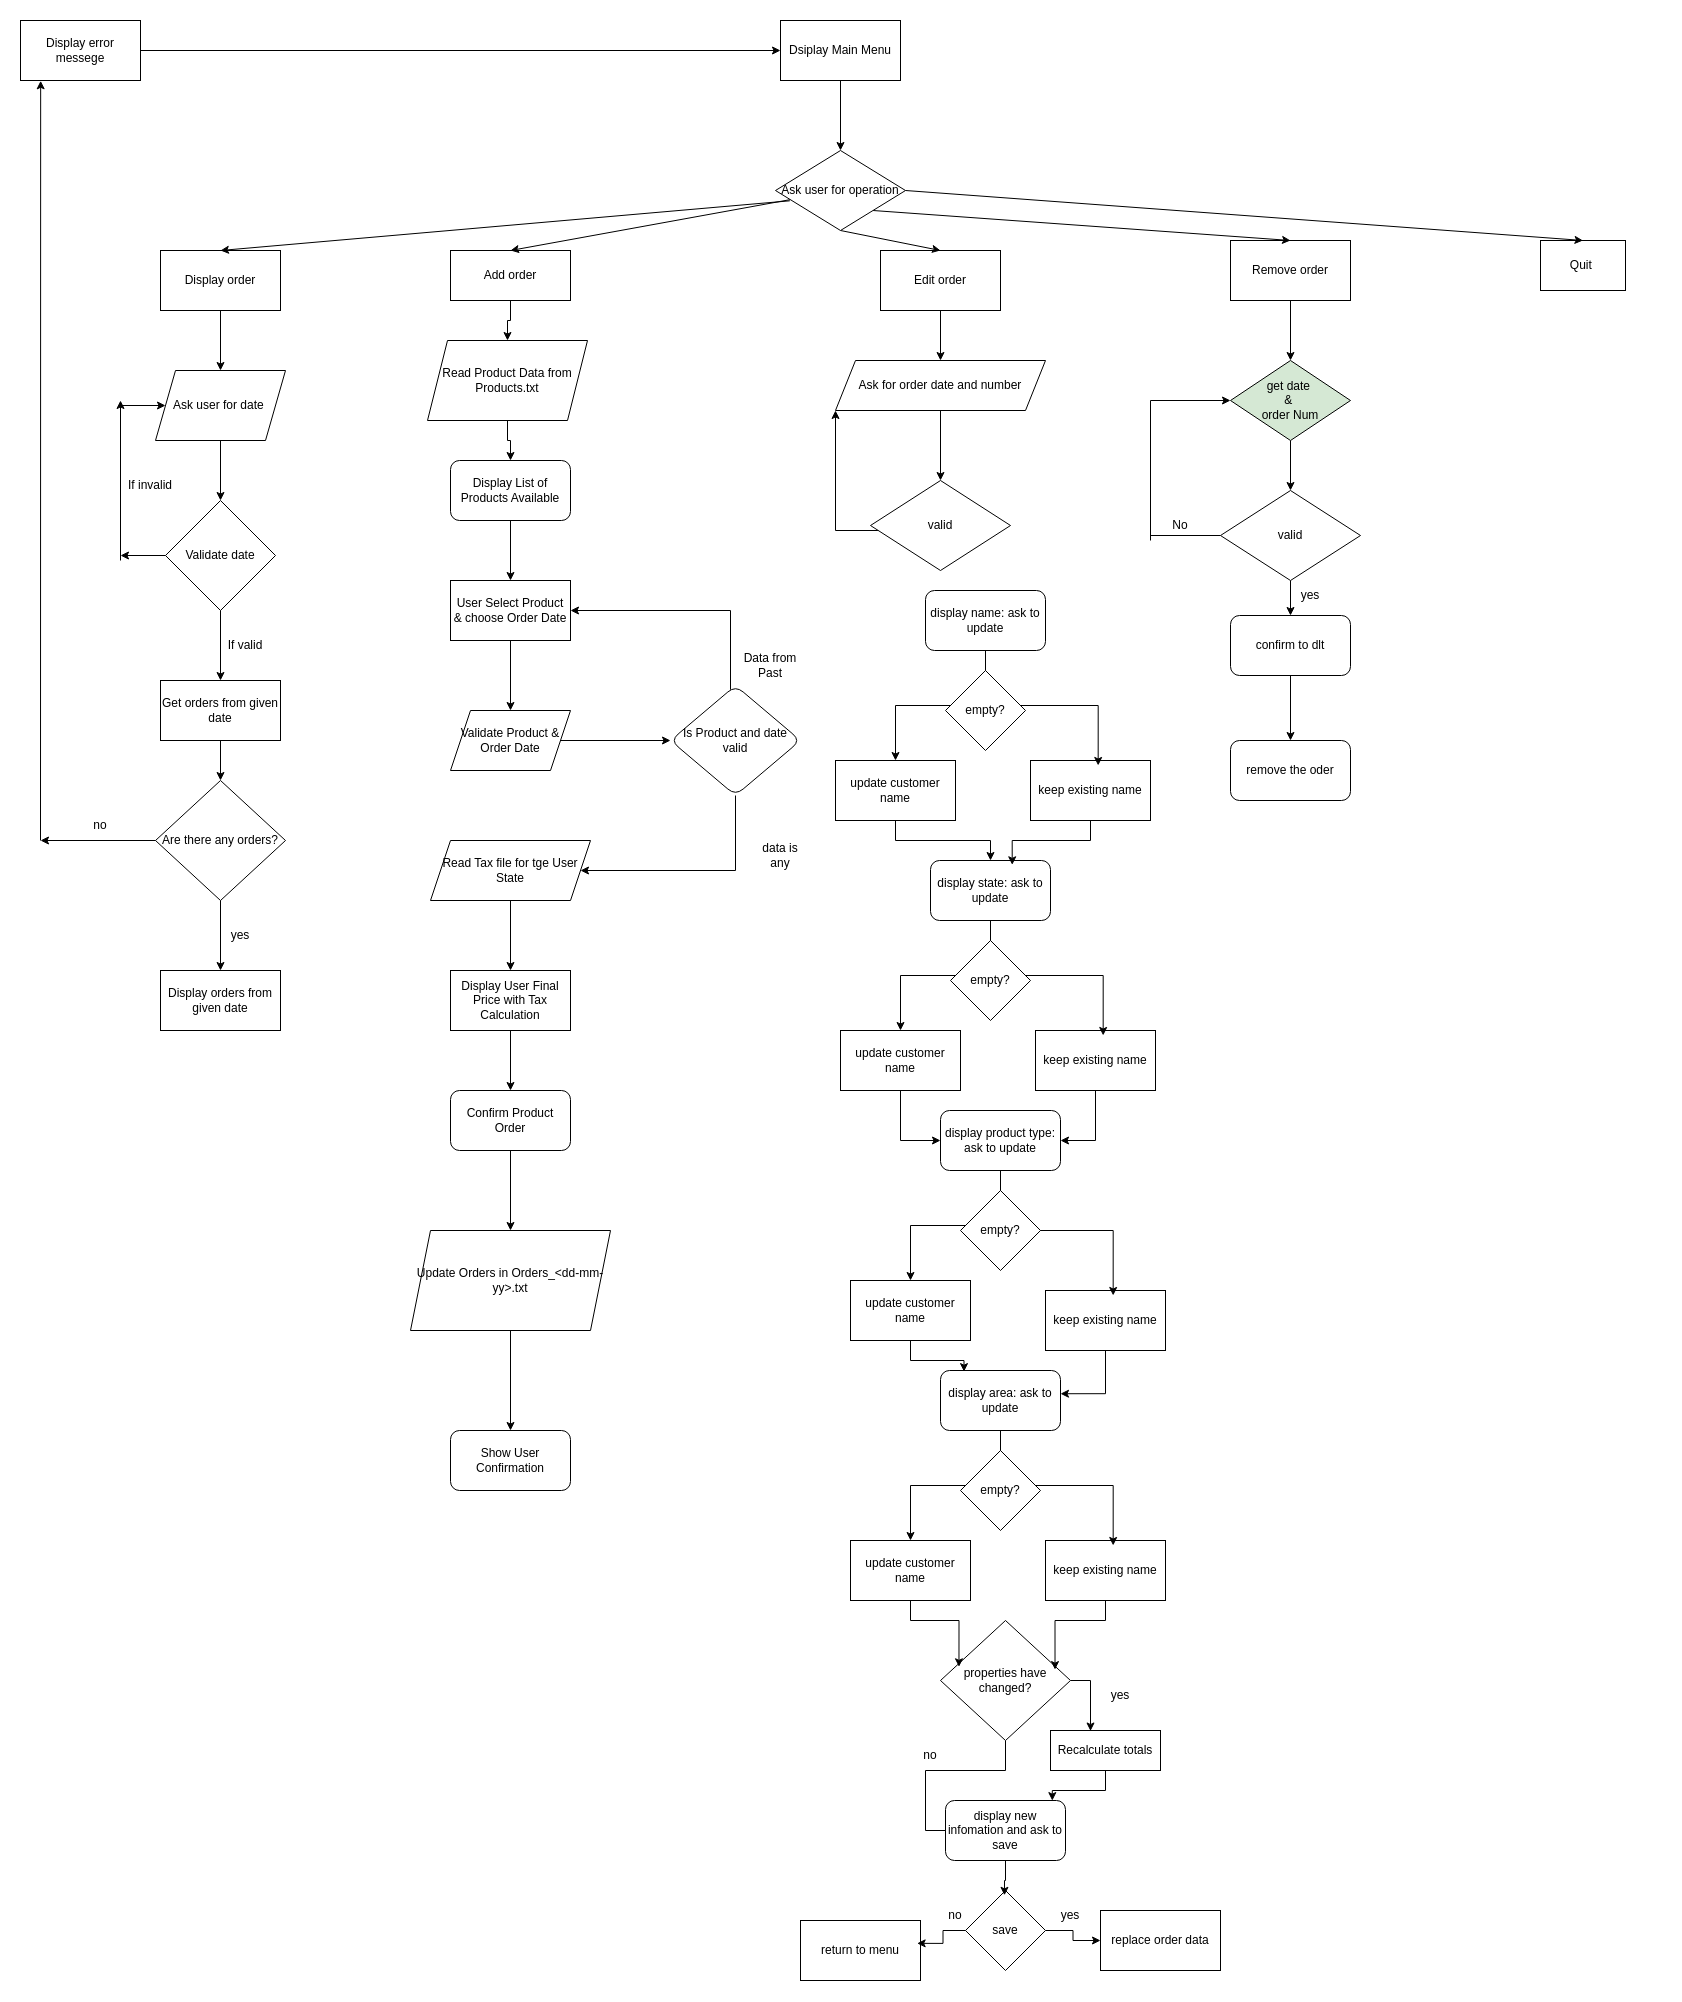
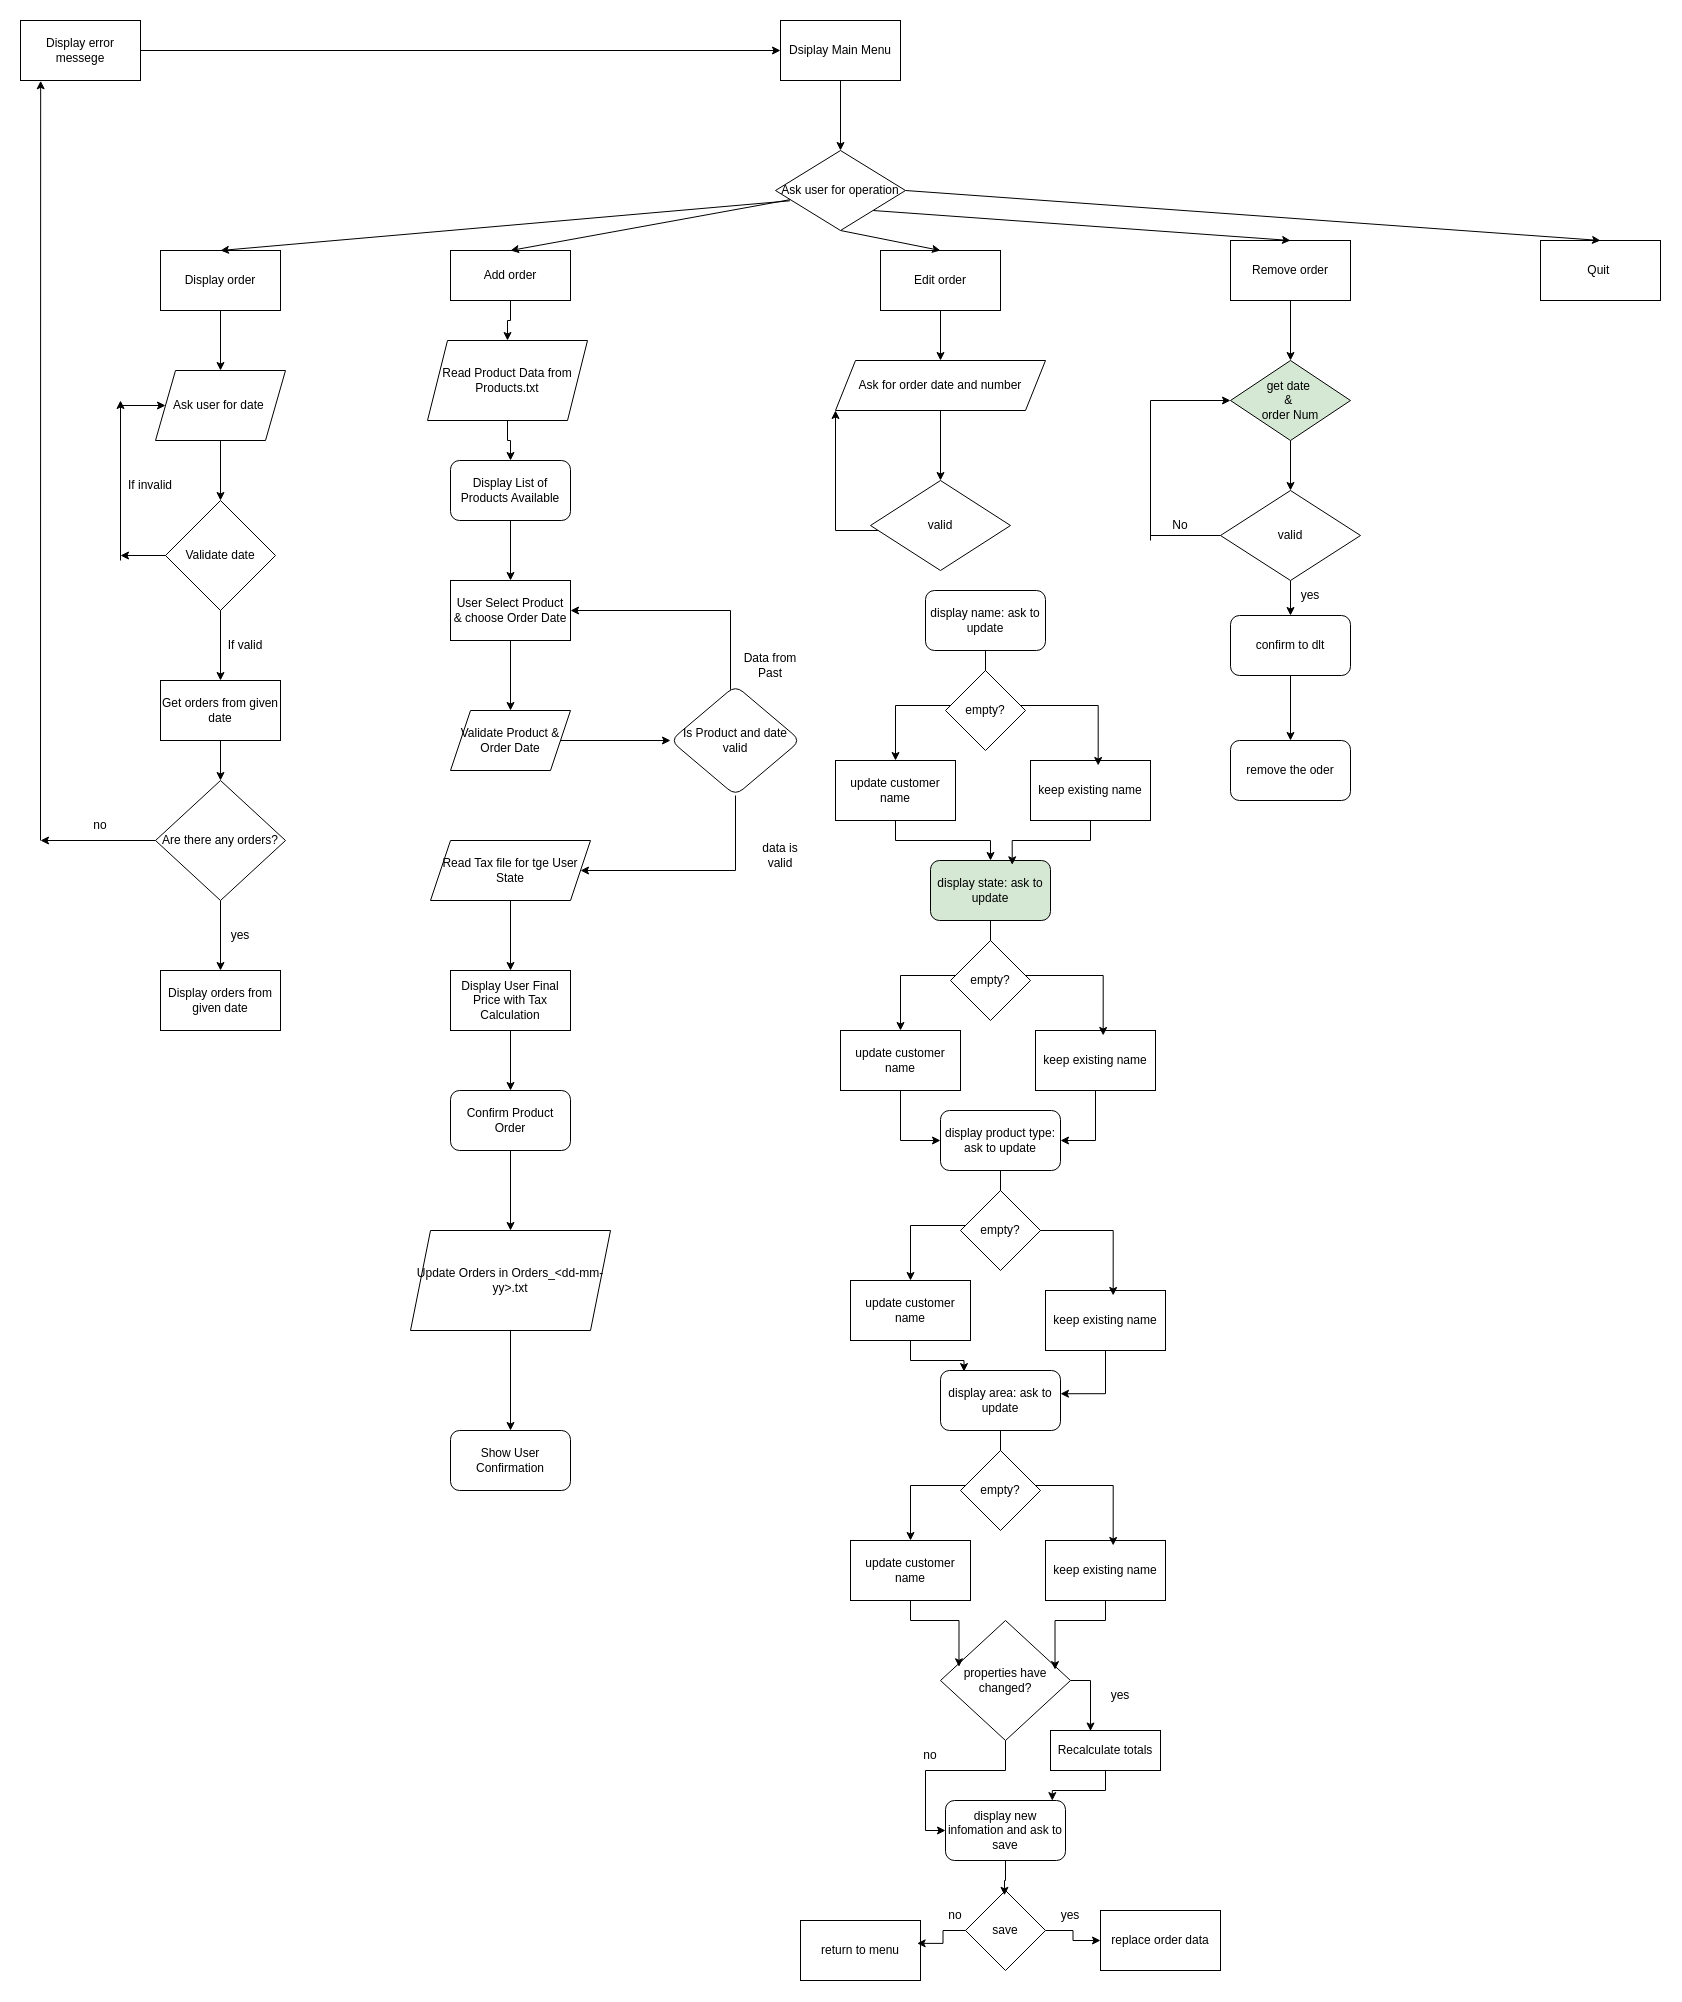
(1583, 266) -> (1601, 271)
(781, 856) -> (781, 856)
(991, 891) -> (991, 891)
(940, 1831) -> (937, 1831)
